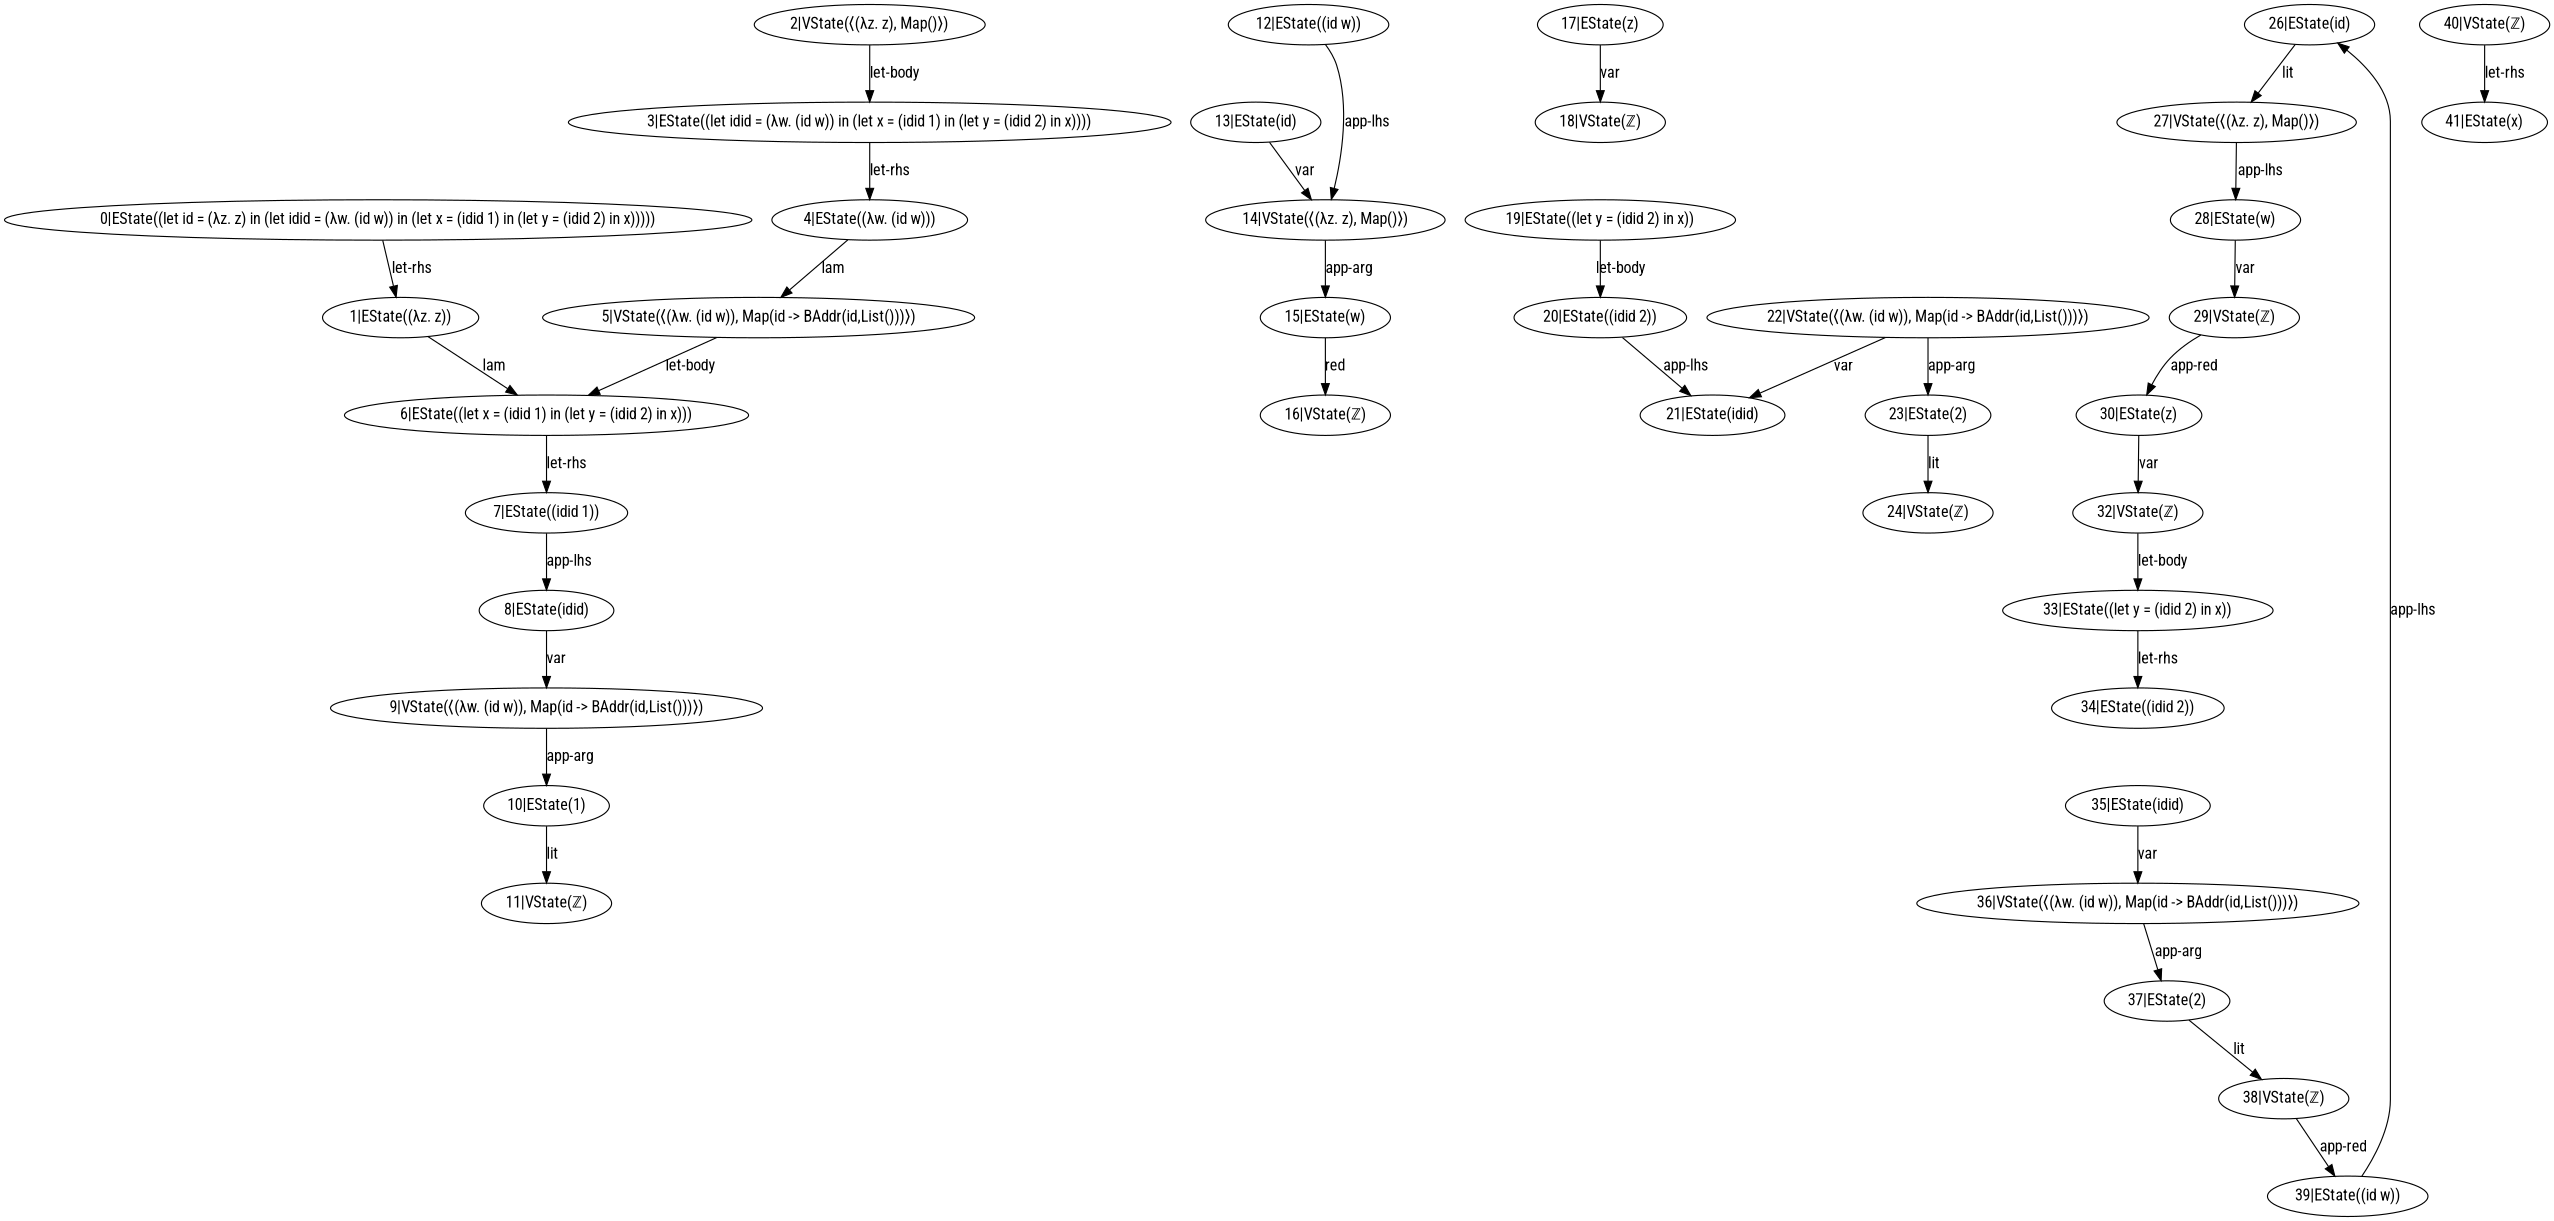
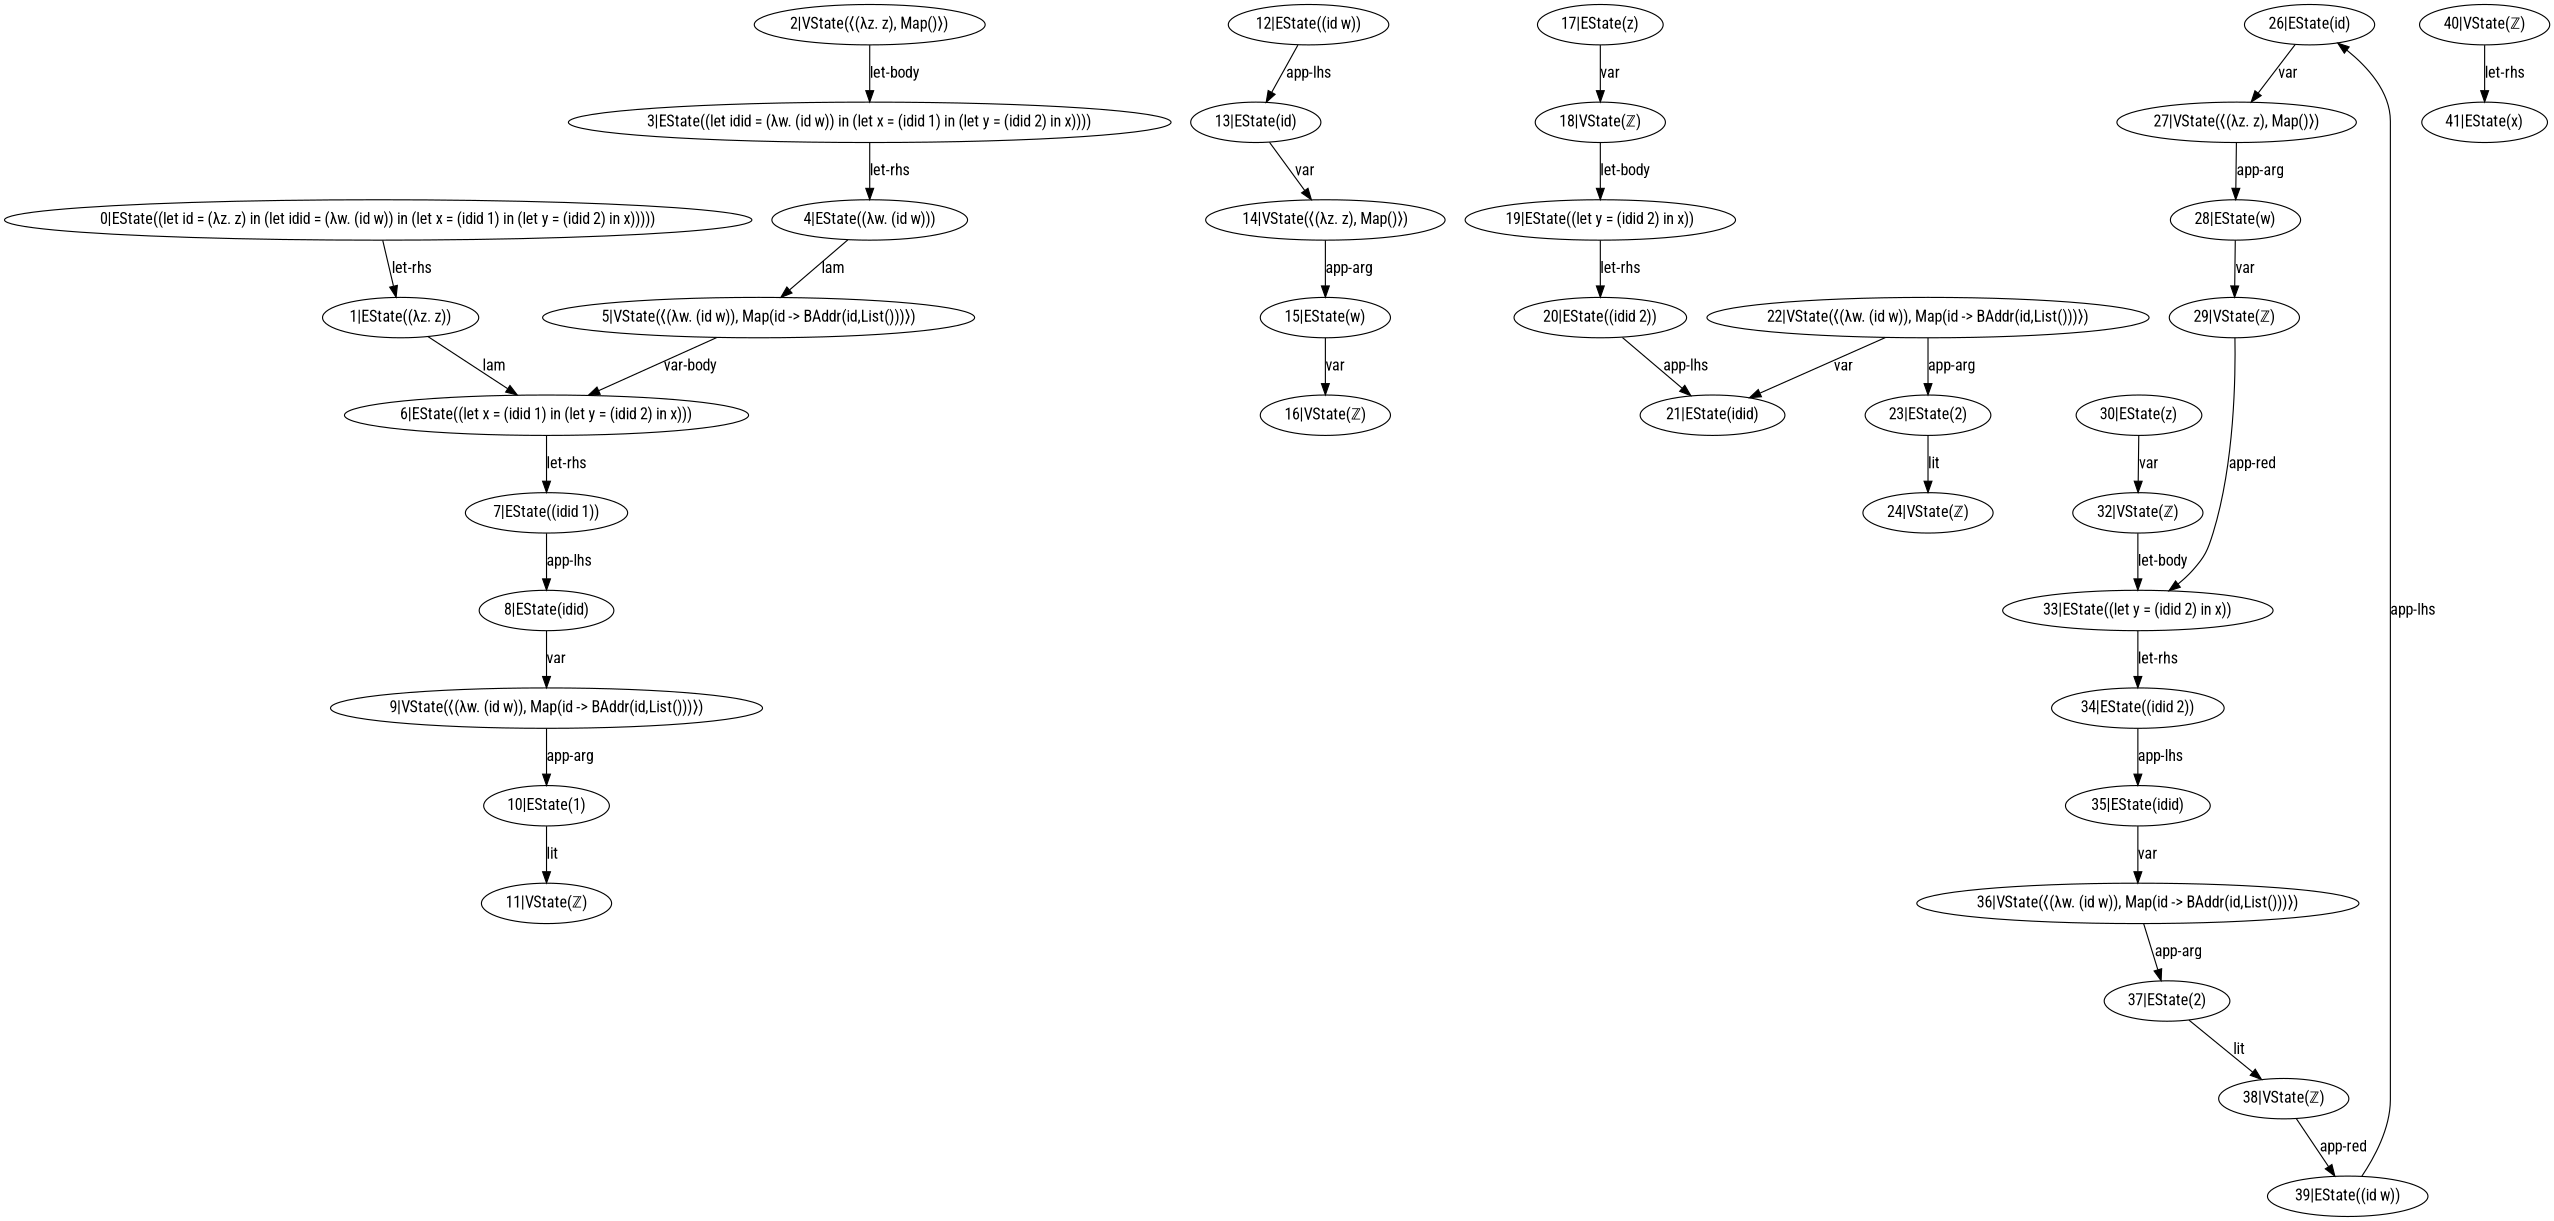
(2288, 74) -> (2288, 74)
(1344, 115) -> (1285, 69)
none -> (1600, 166)
(2261, 171) -> (2261, 171)
(1621, 269) -> (1621, 269)
(2172, 356) -> (2227, 468)
(691, 366) -> (691, 366)
(1335, 366) -> (1335, 366)
none -> (2138, 751)
